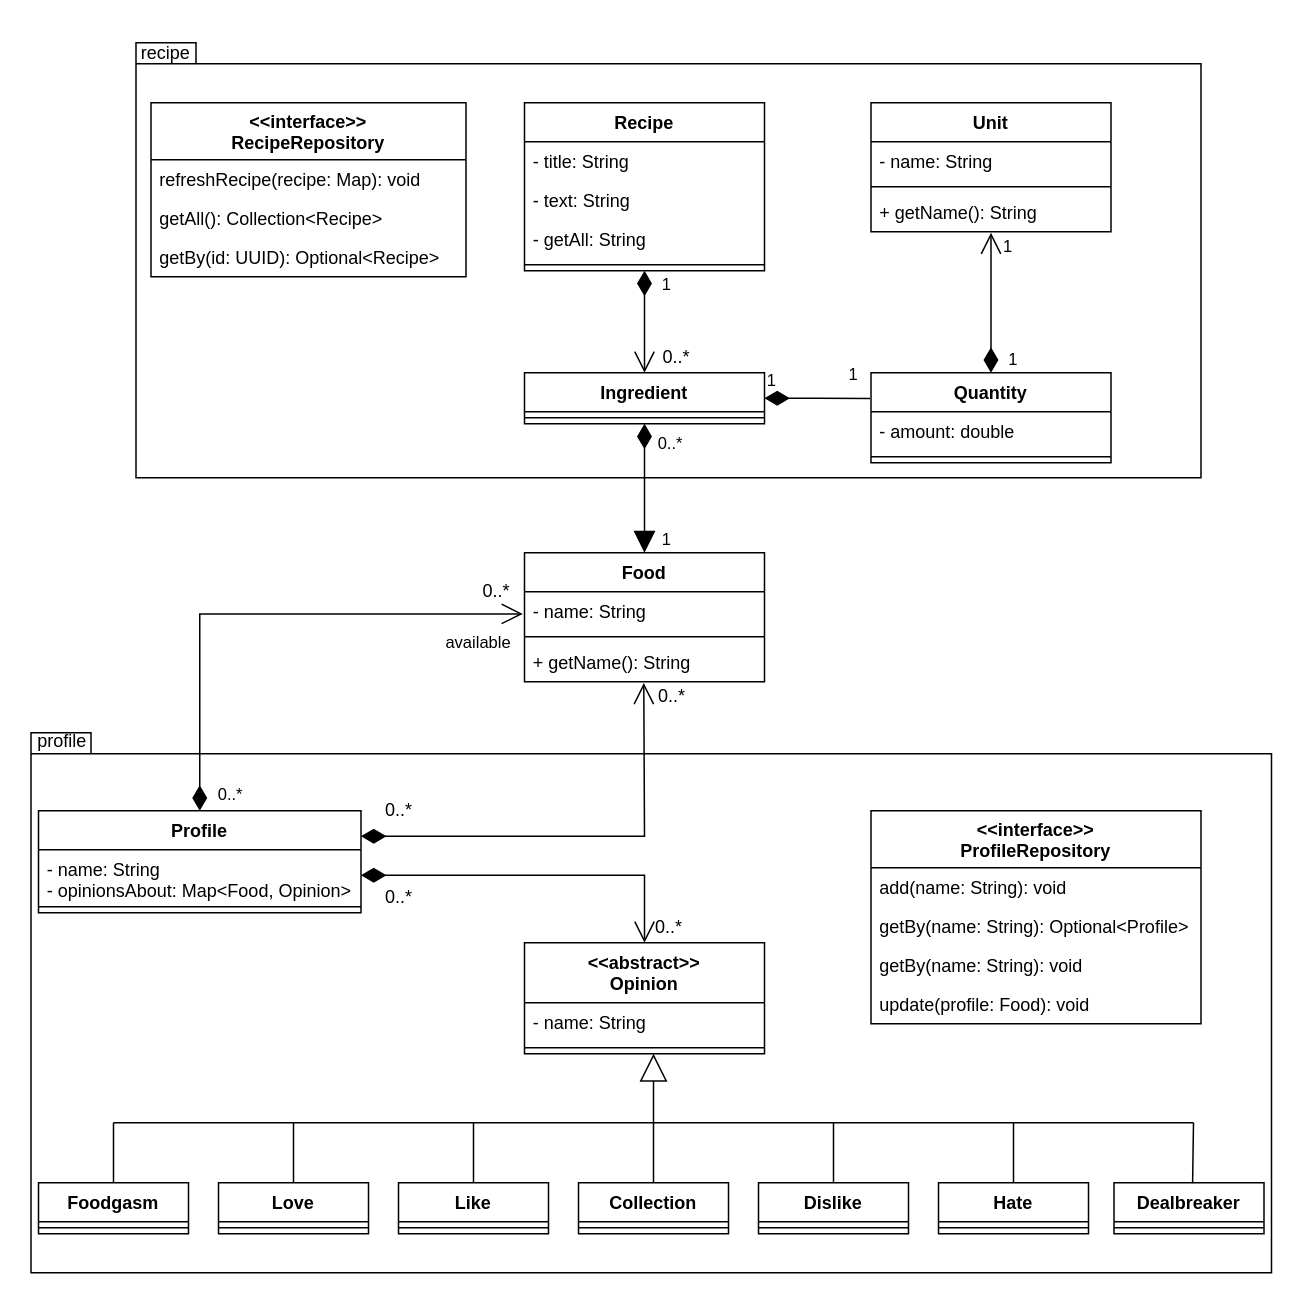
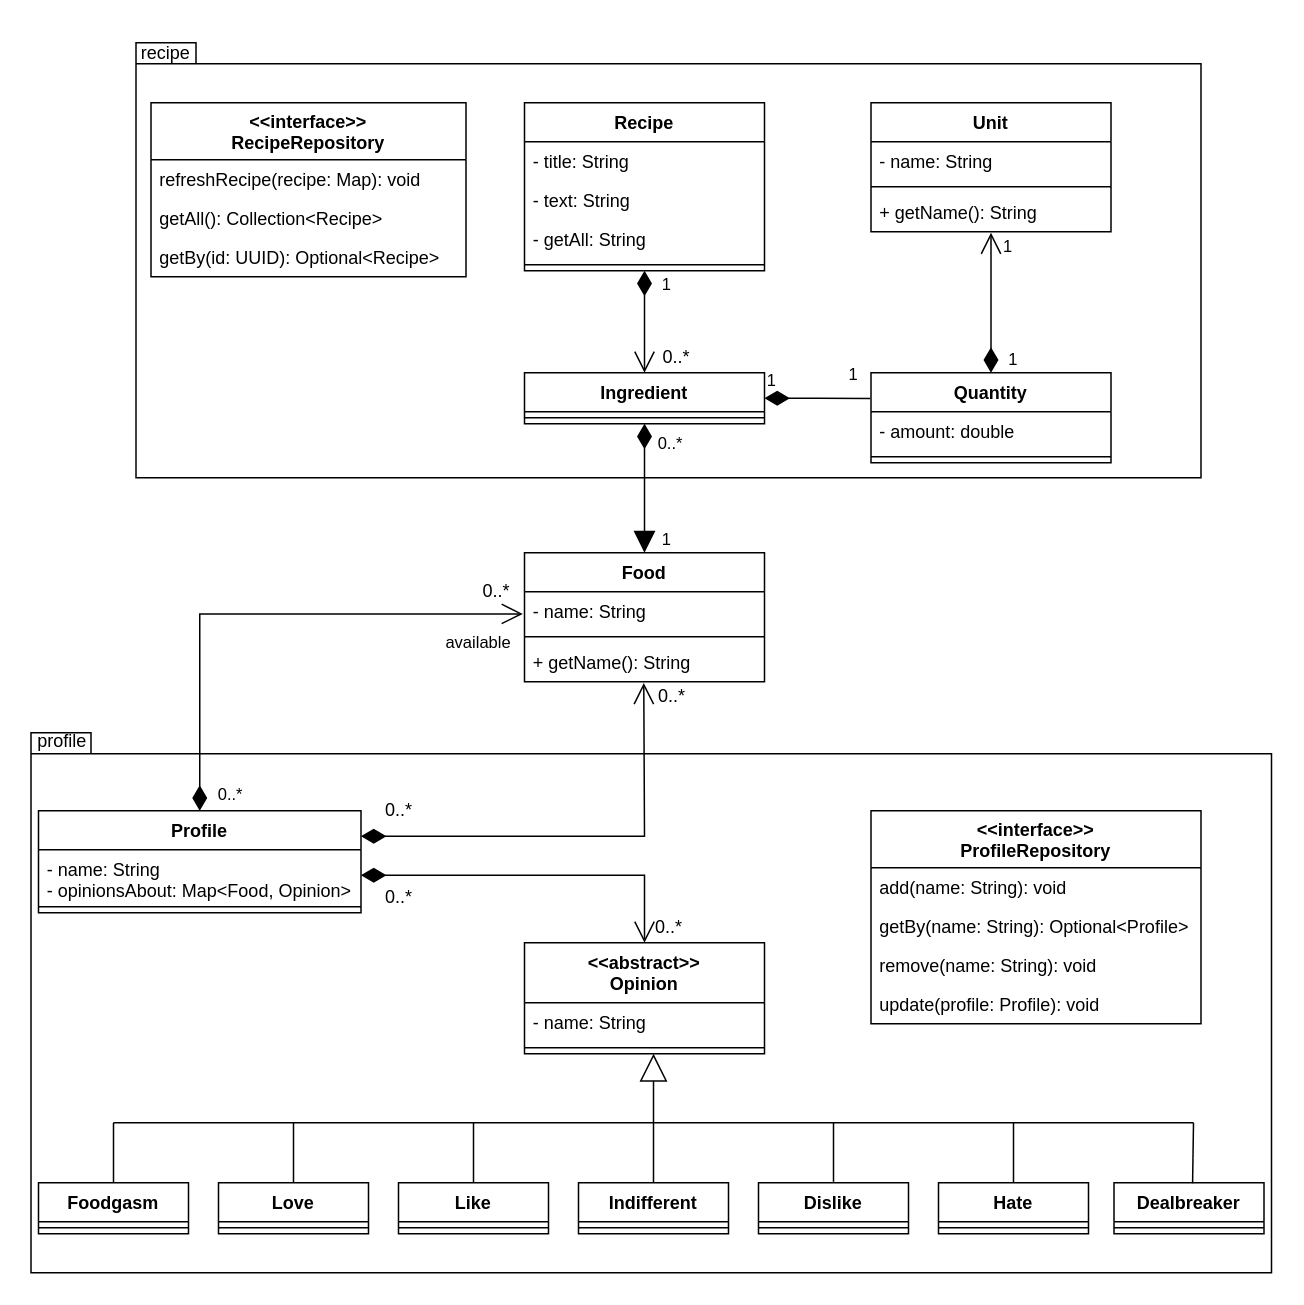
(991, 966) -> (996, 966)
(999, 1005) -> (1009, 1005)
(653, 1203) -> (653, 1203)
